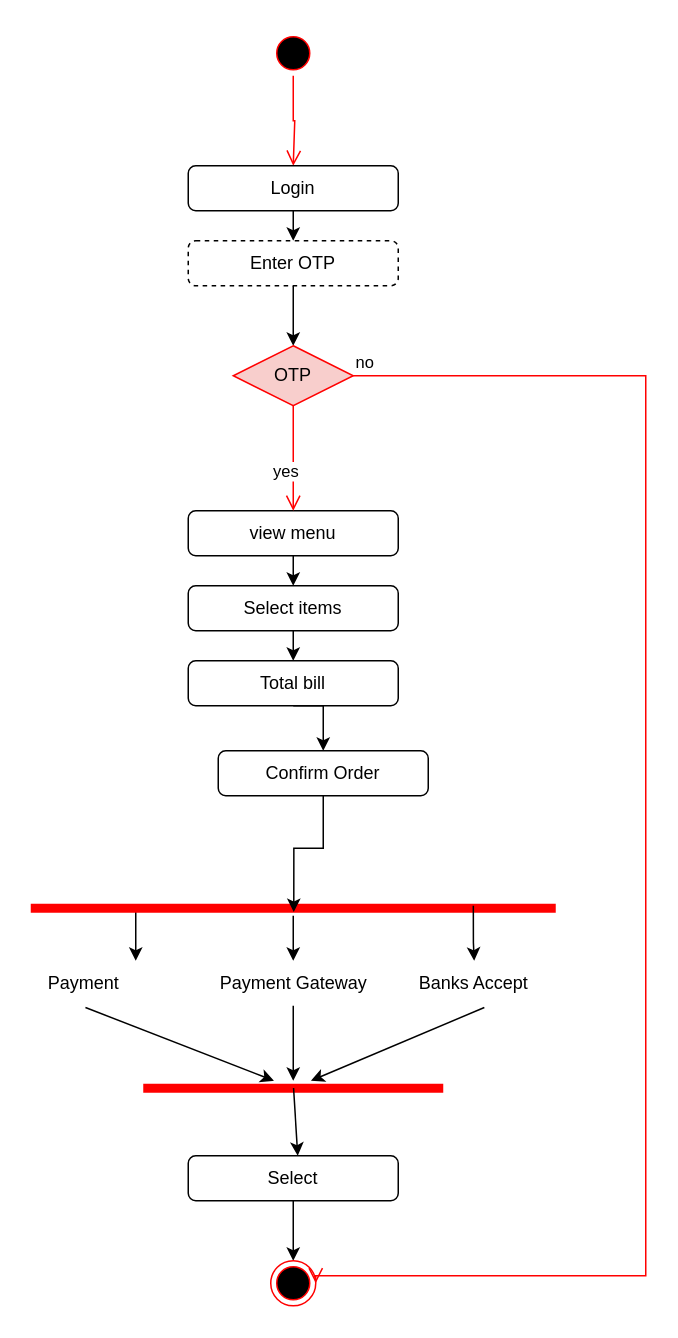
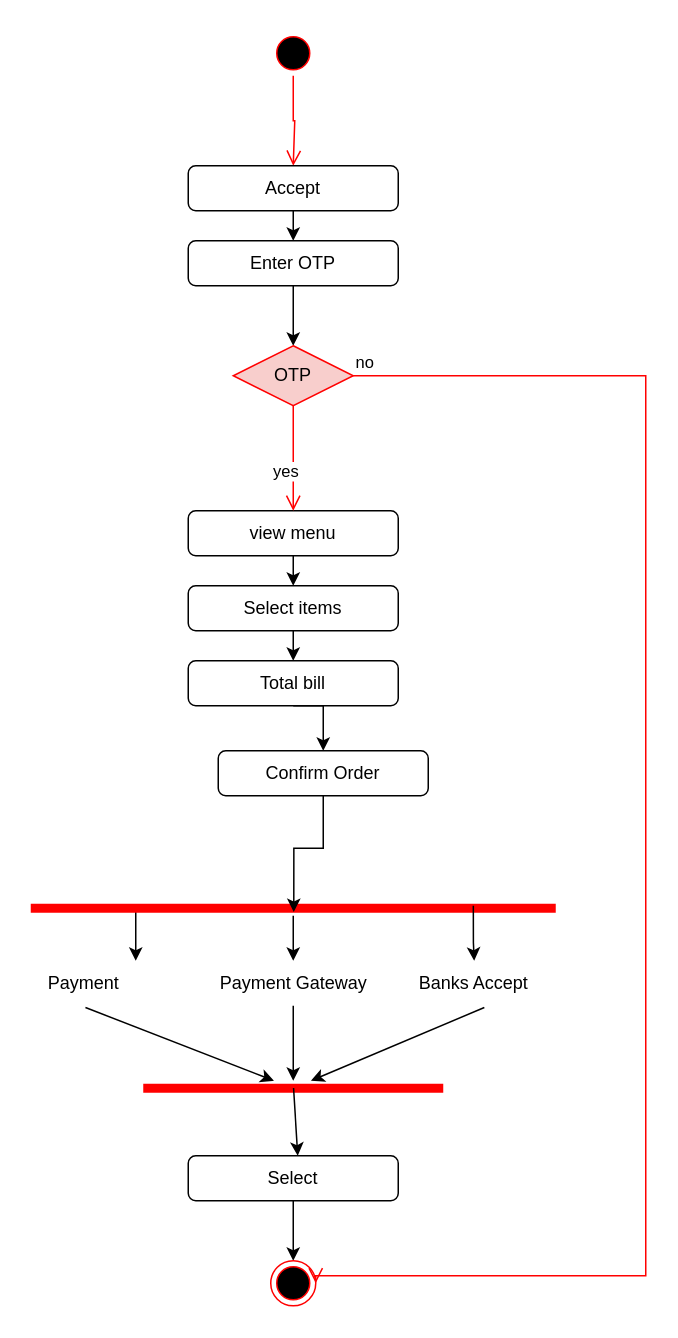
(293, 188) -> (293, 188)
(293, 263) -> (293, 263)
